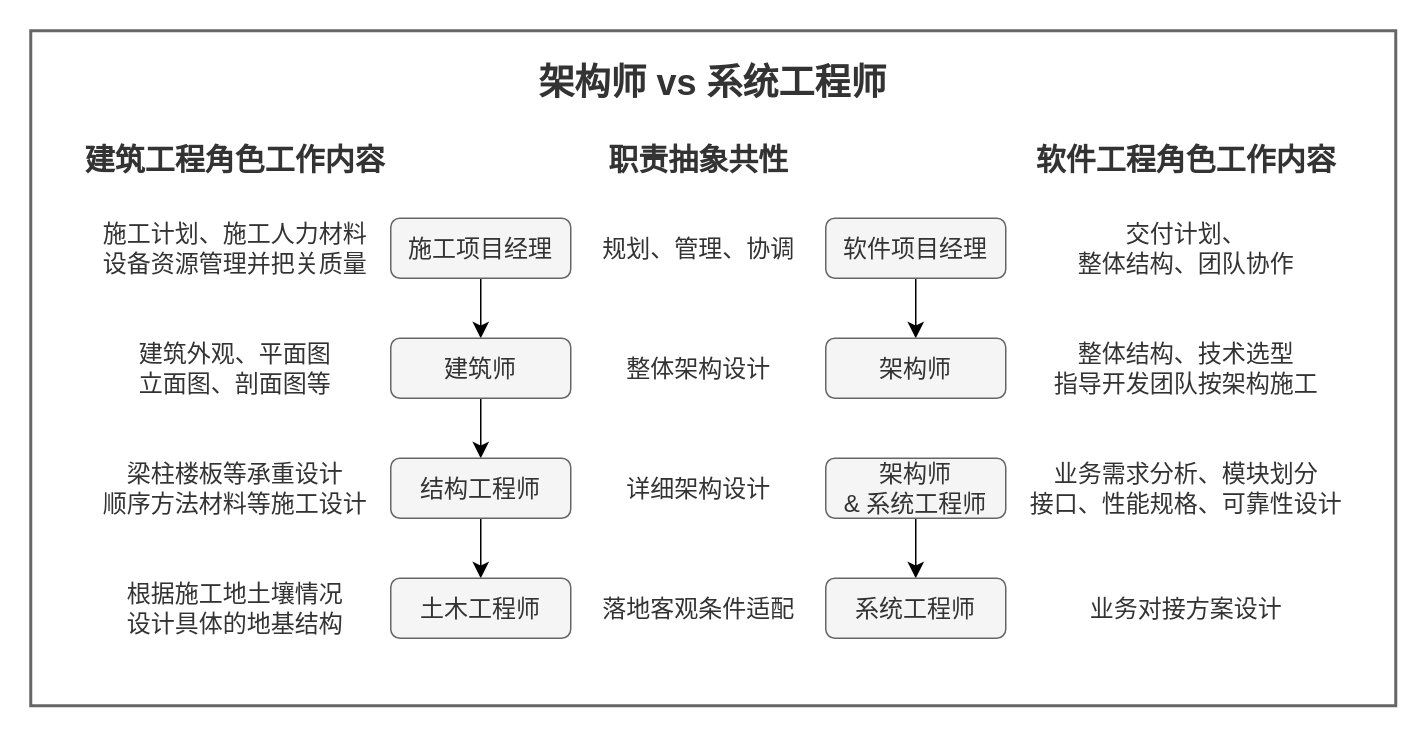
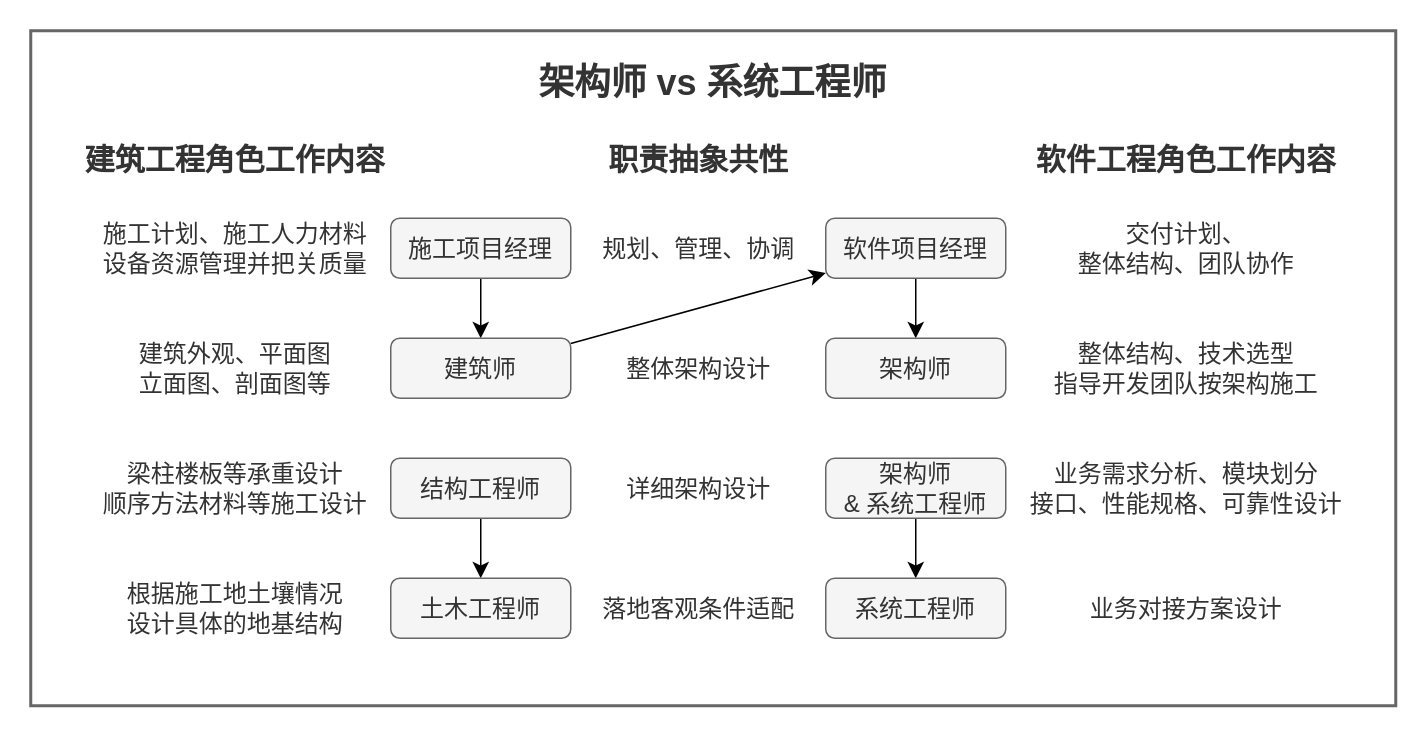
(481, 423) -> (694, 309)
